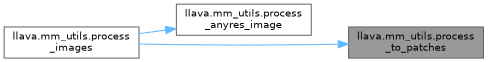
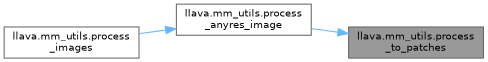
(239, 45) -> (325, 30)
